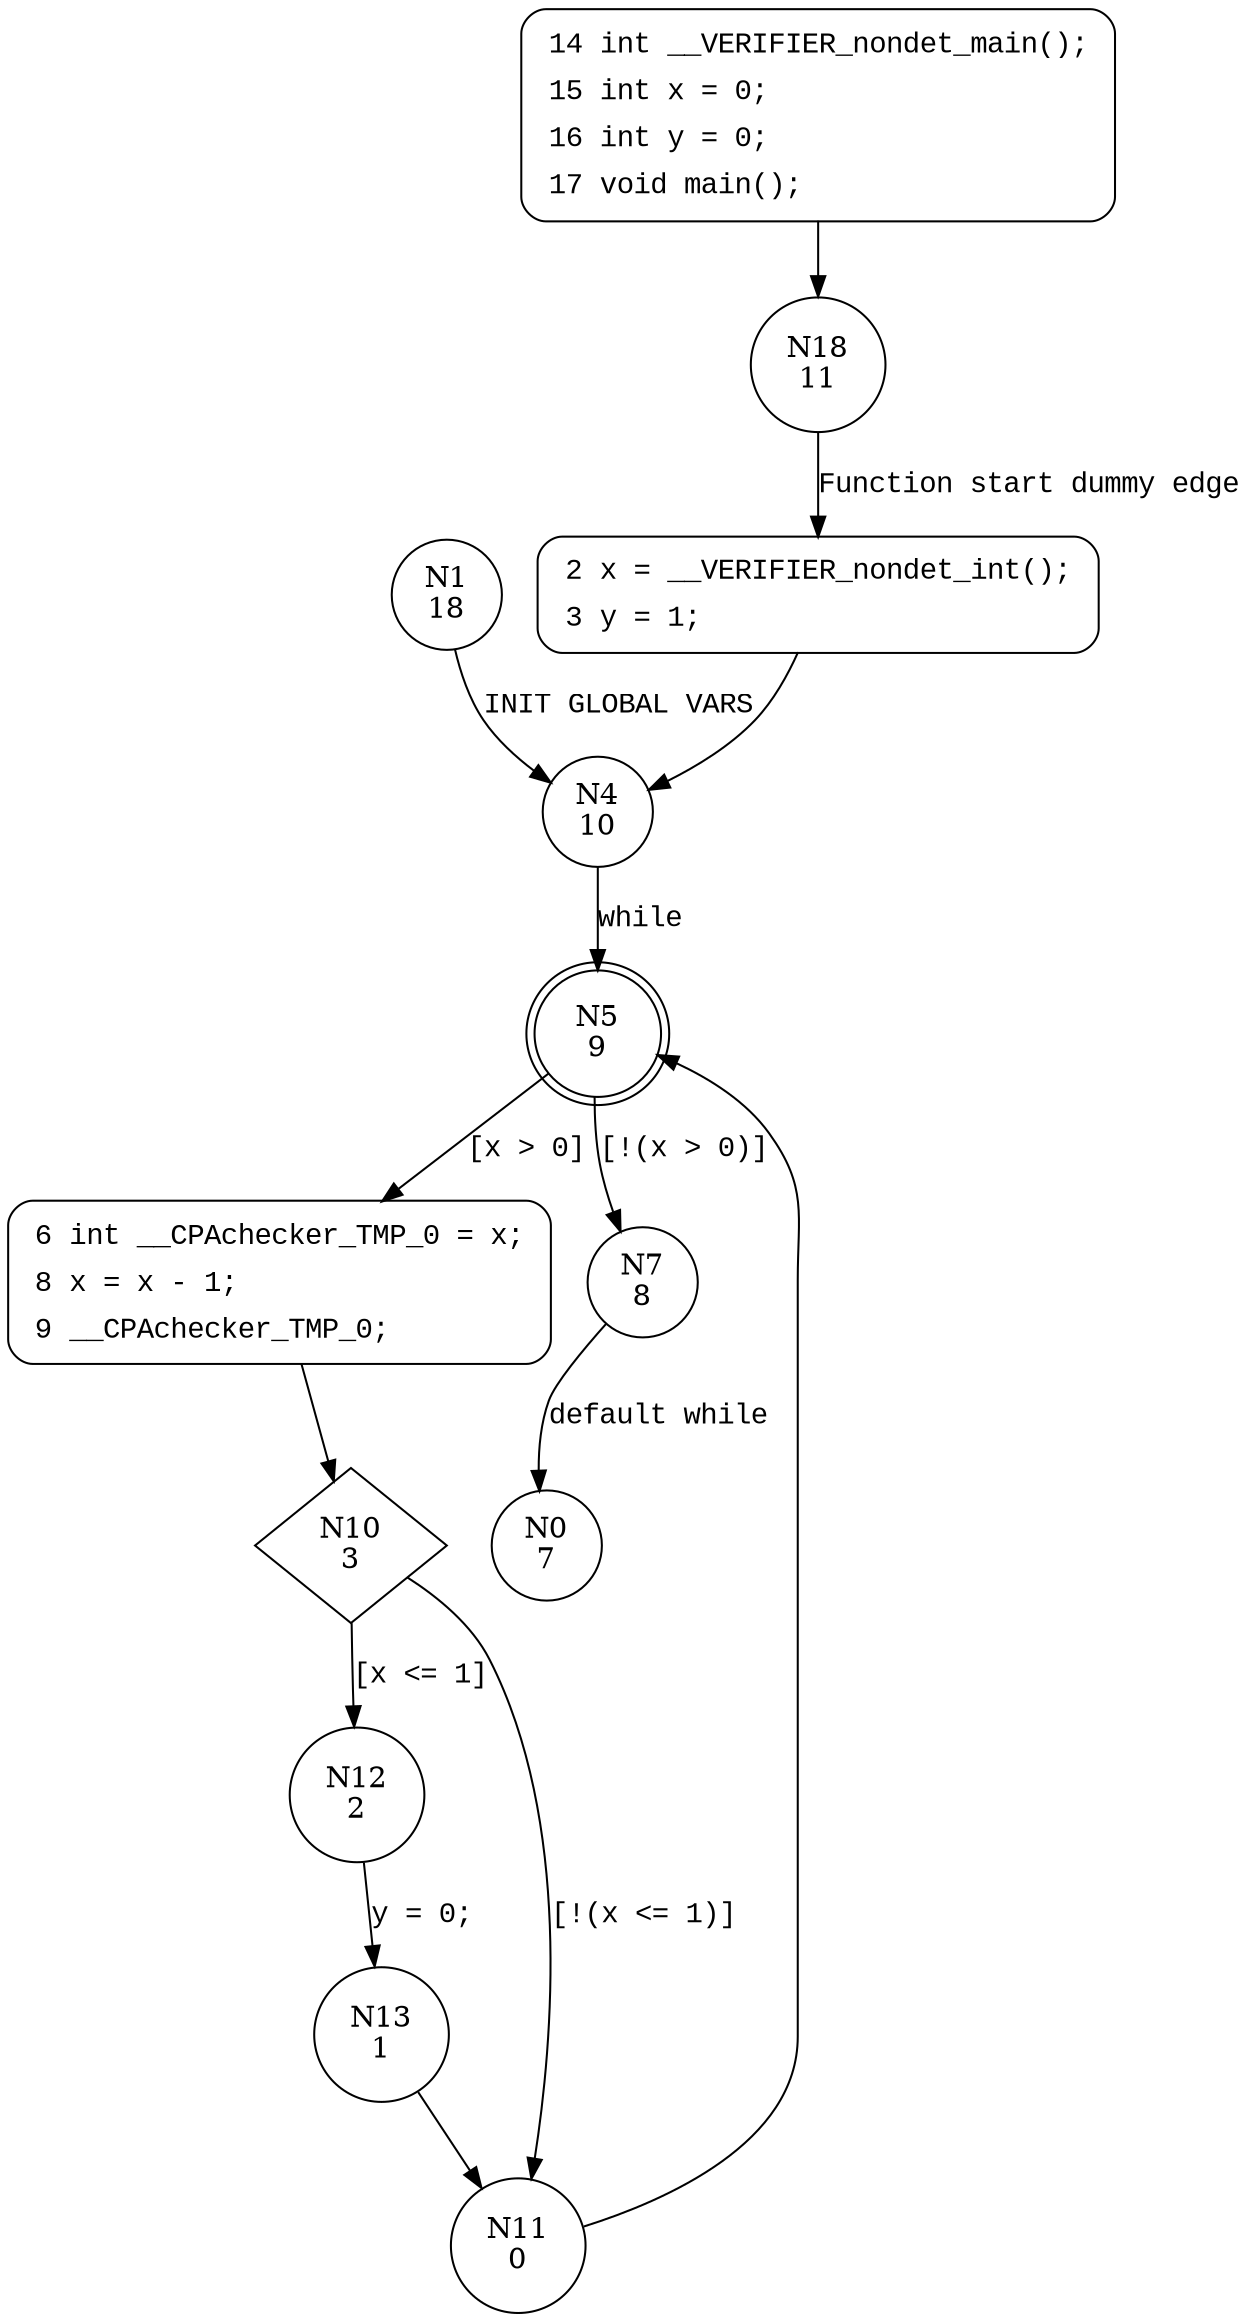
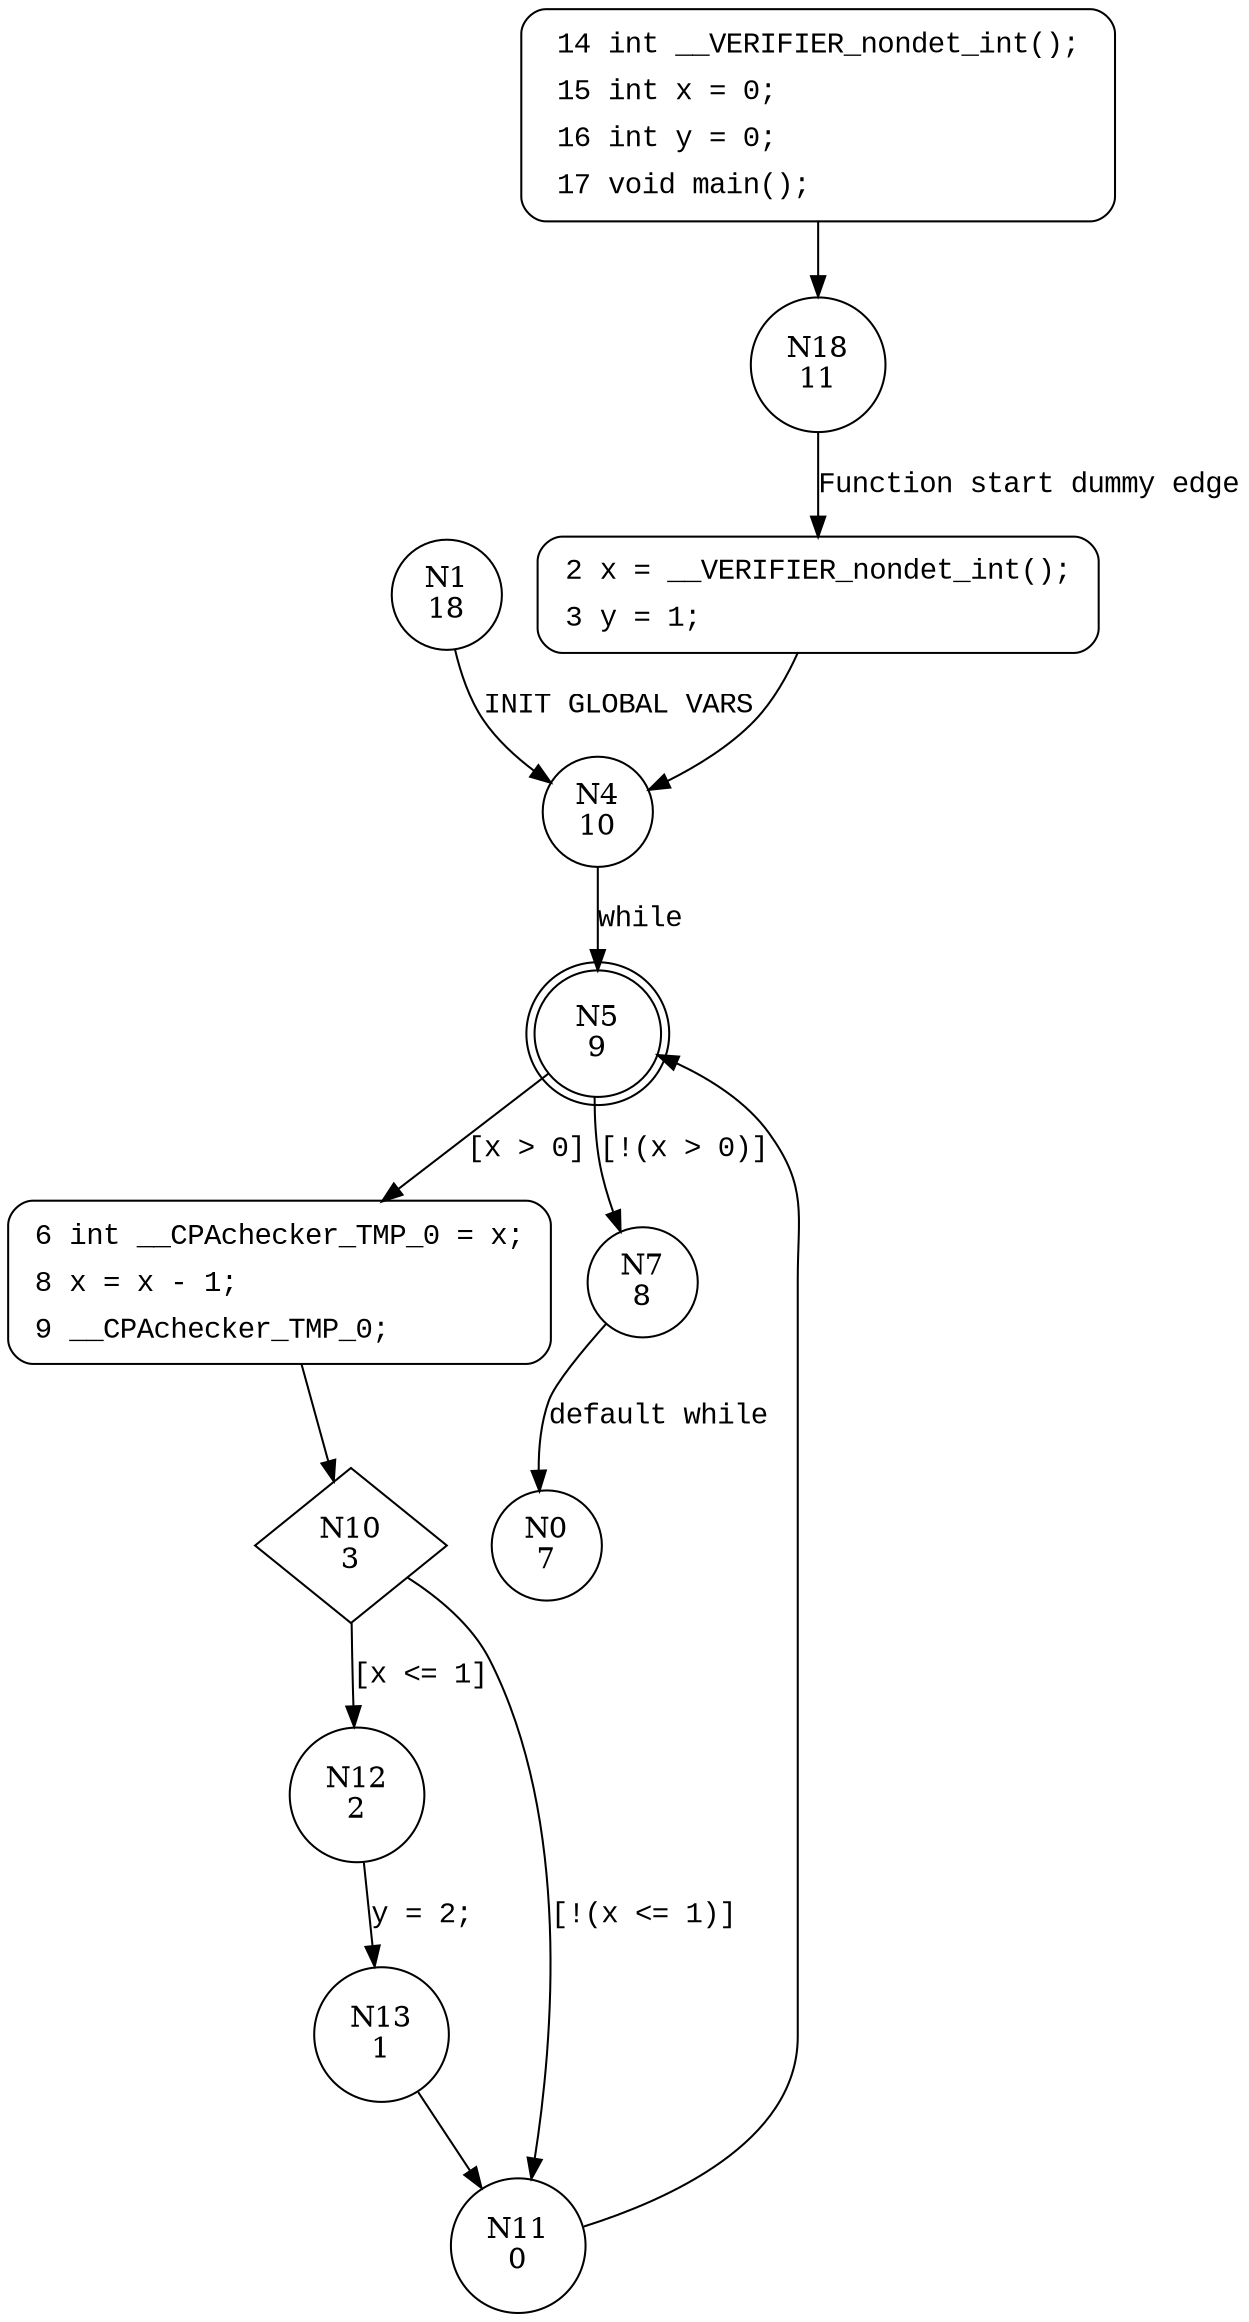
(845, 44) -> (845, 44)
(422, 1915) -> (422, 1915)
